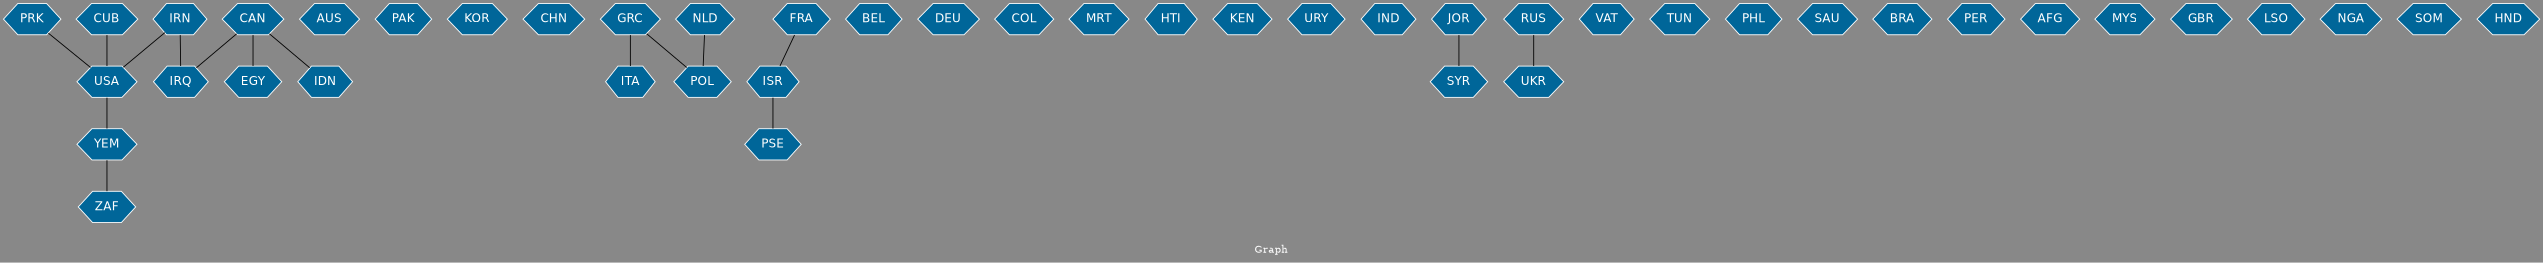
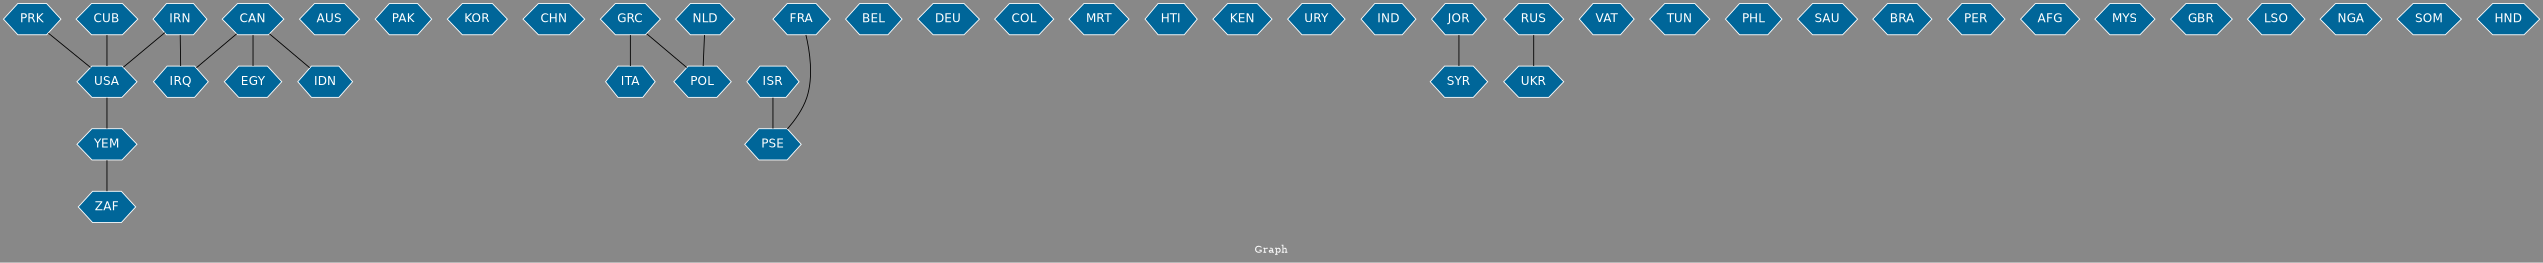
(787, 51) -> (810, 85)
